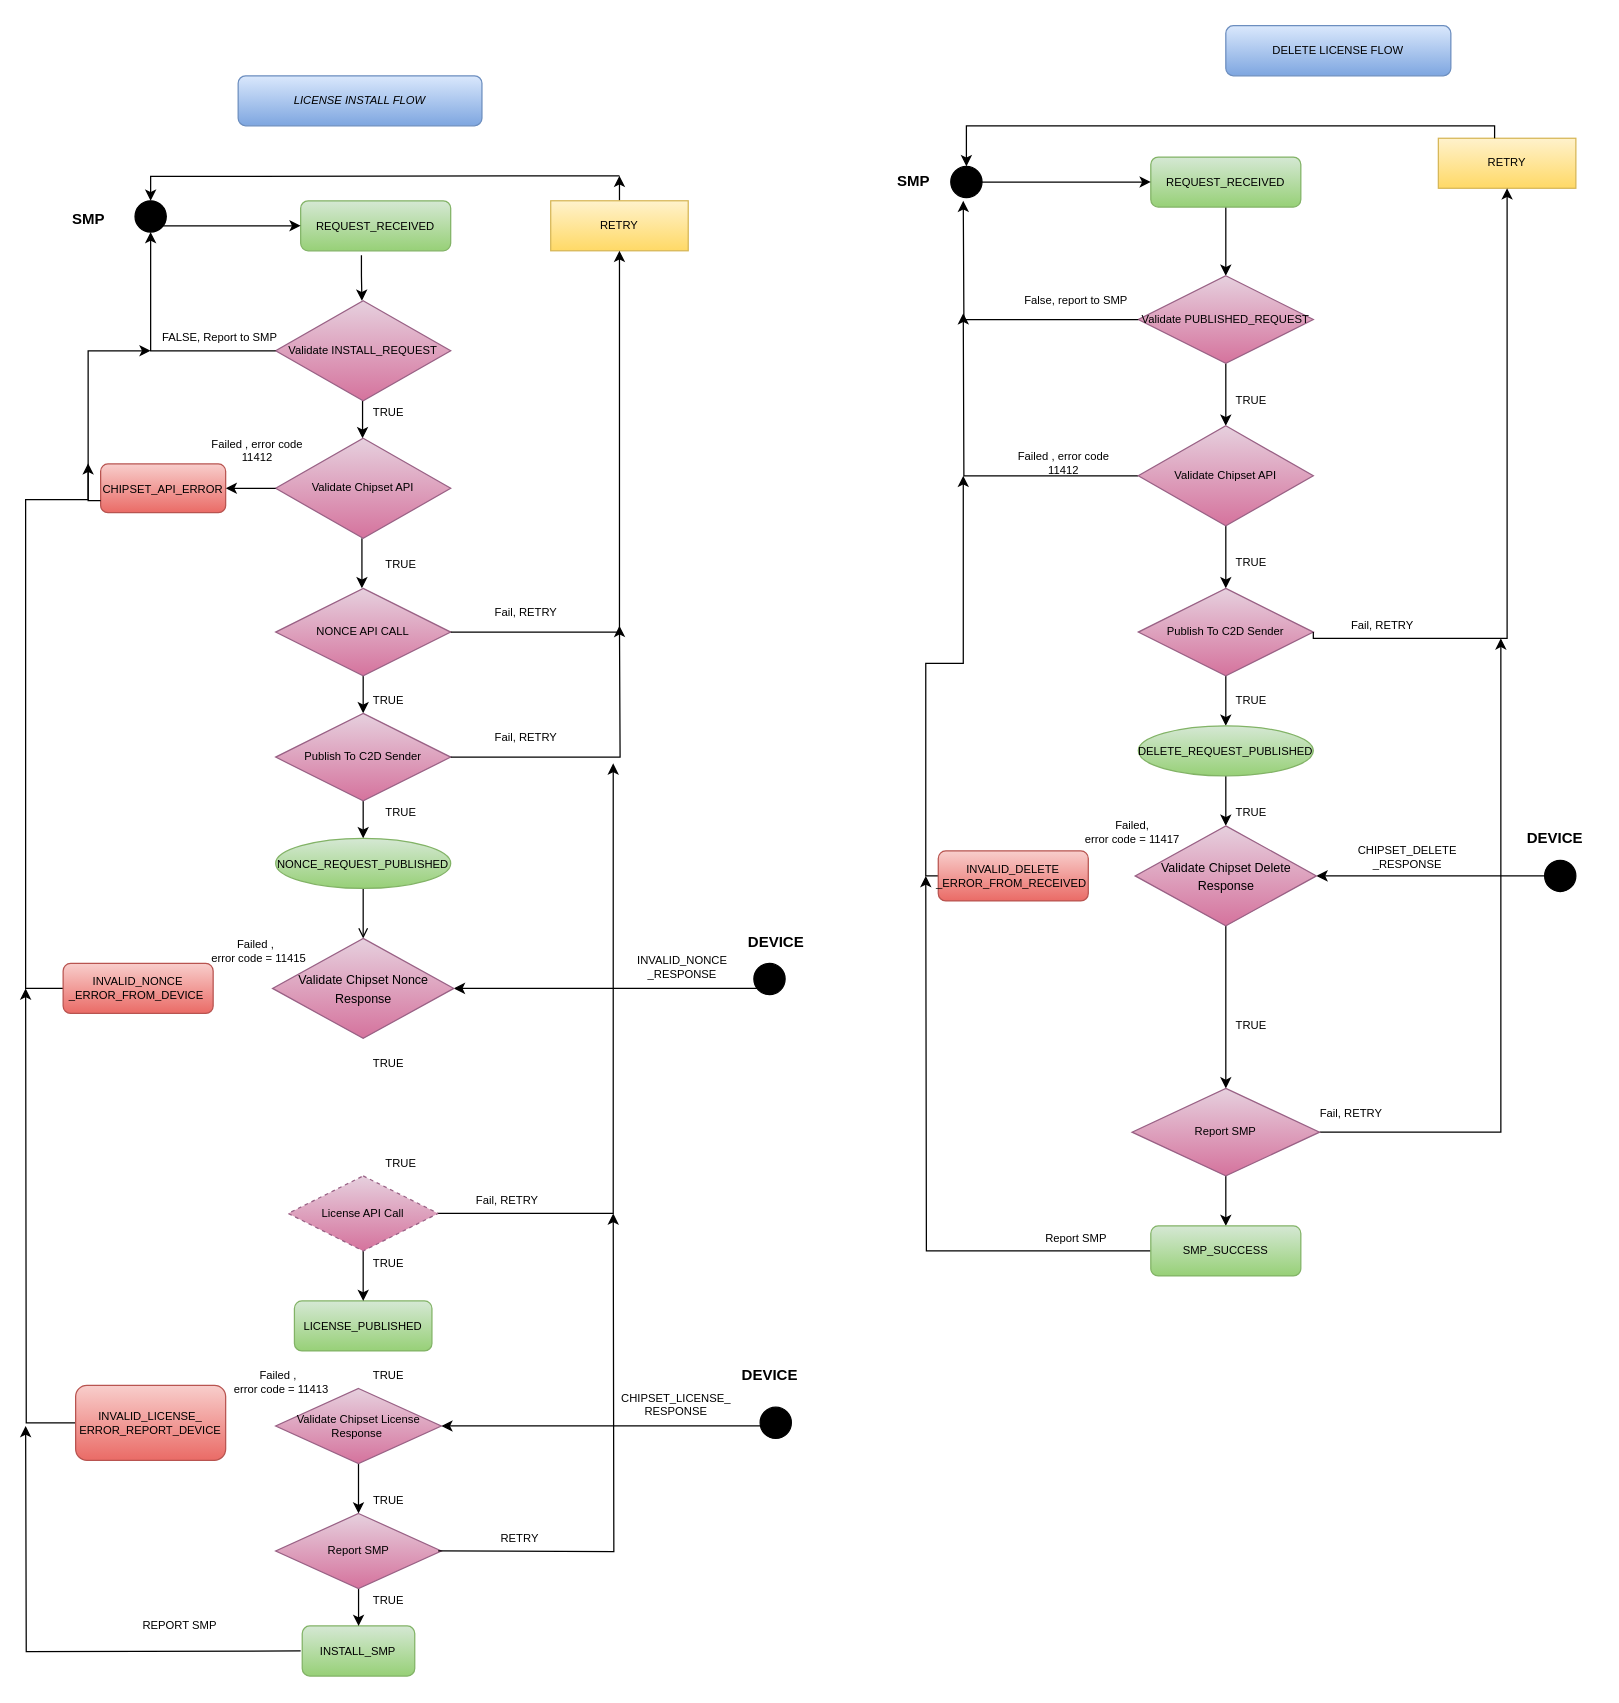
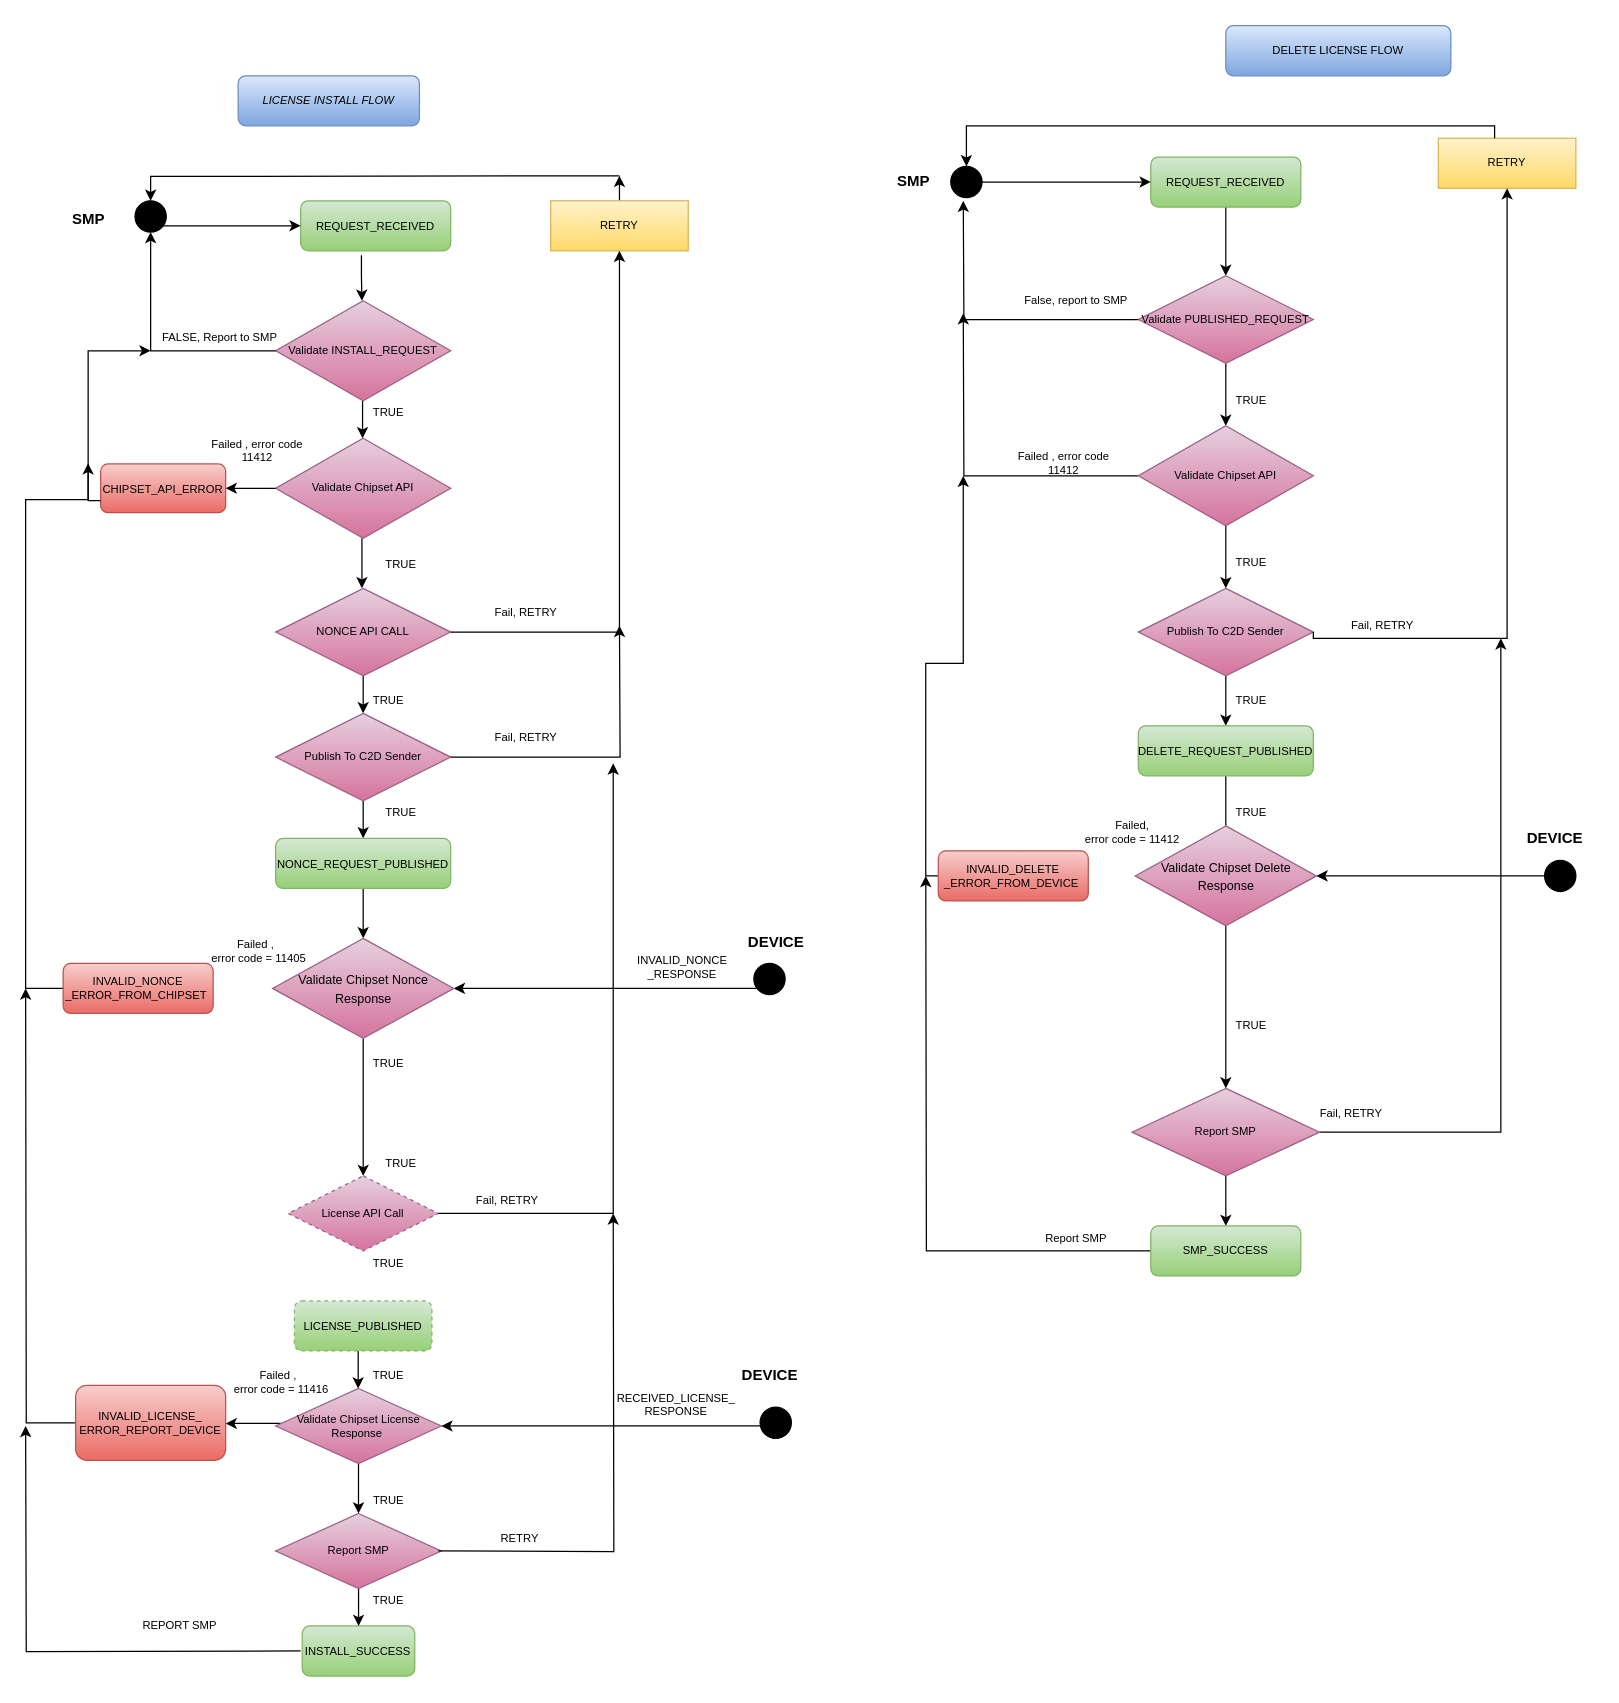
(360, 101) -> (329, 101)
(1226, 751) -> (1226, 751)
(1226, 816) -> (1226, 819)
(1133, 832) -> (1133, 832)
(1407, 857) -> none
(363, 863) -> (363, 863)
(1013, 876) -> (1013, 876)
(363, 930) -> (363, 928)
(258, 951) -> (258, 951)
(138, 988) -> (138, 988)
none -> (363, 1102)
(363, 1272) -> none
(363, 1326) -> (363, 1326)
none -> (358, 1365)
(280, 1382) -> (280, 1382)
(676, 1404) -> (676, 1404)
none -> (258, 1423)
(358, 1651) -> (358, 1651)
